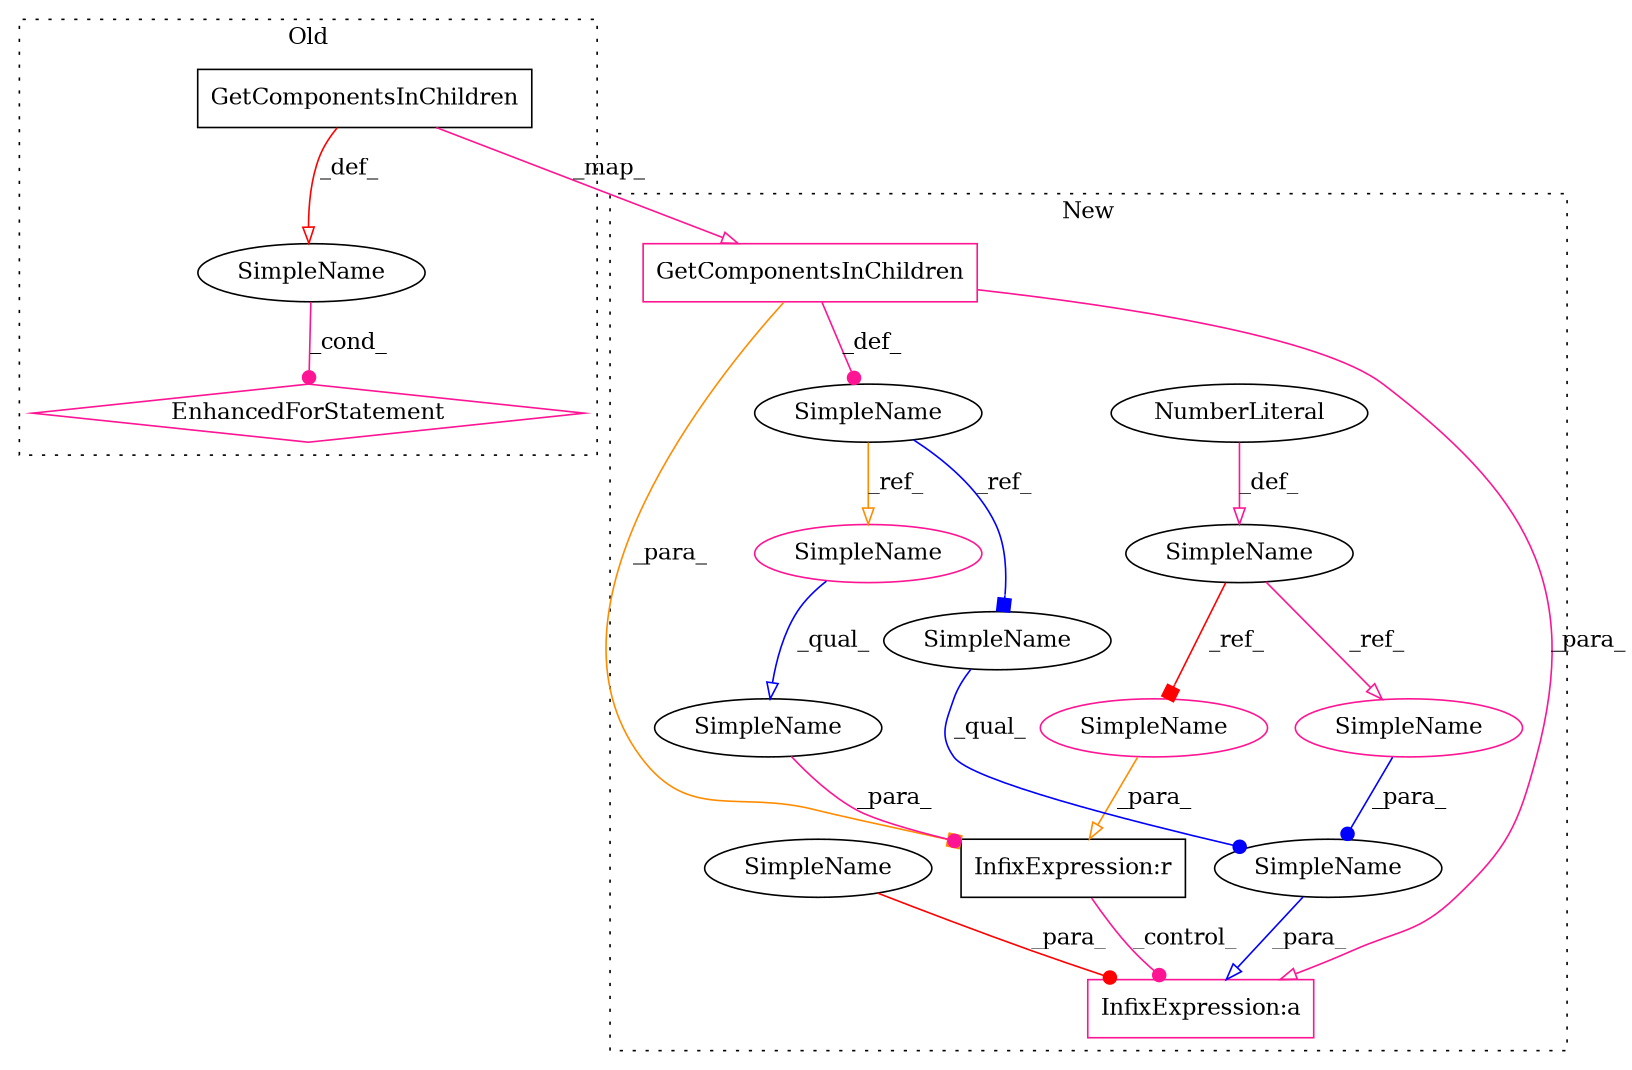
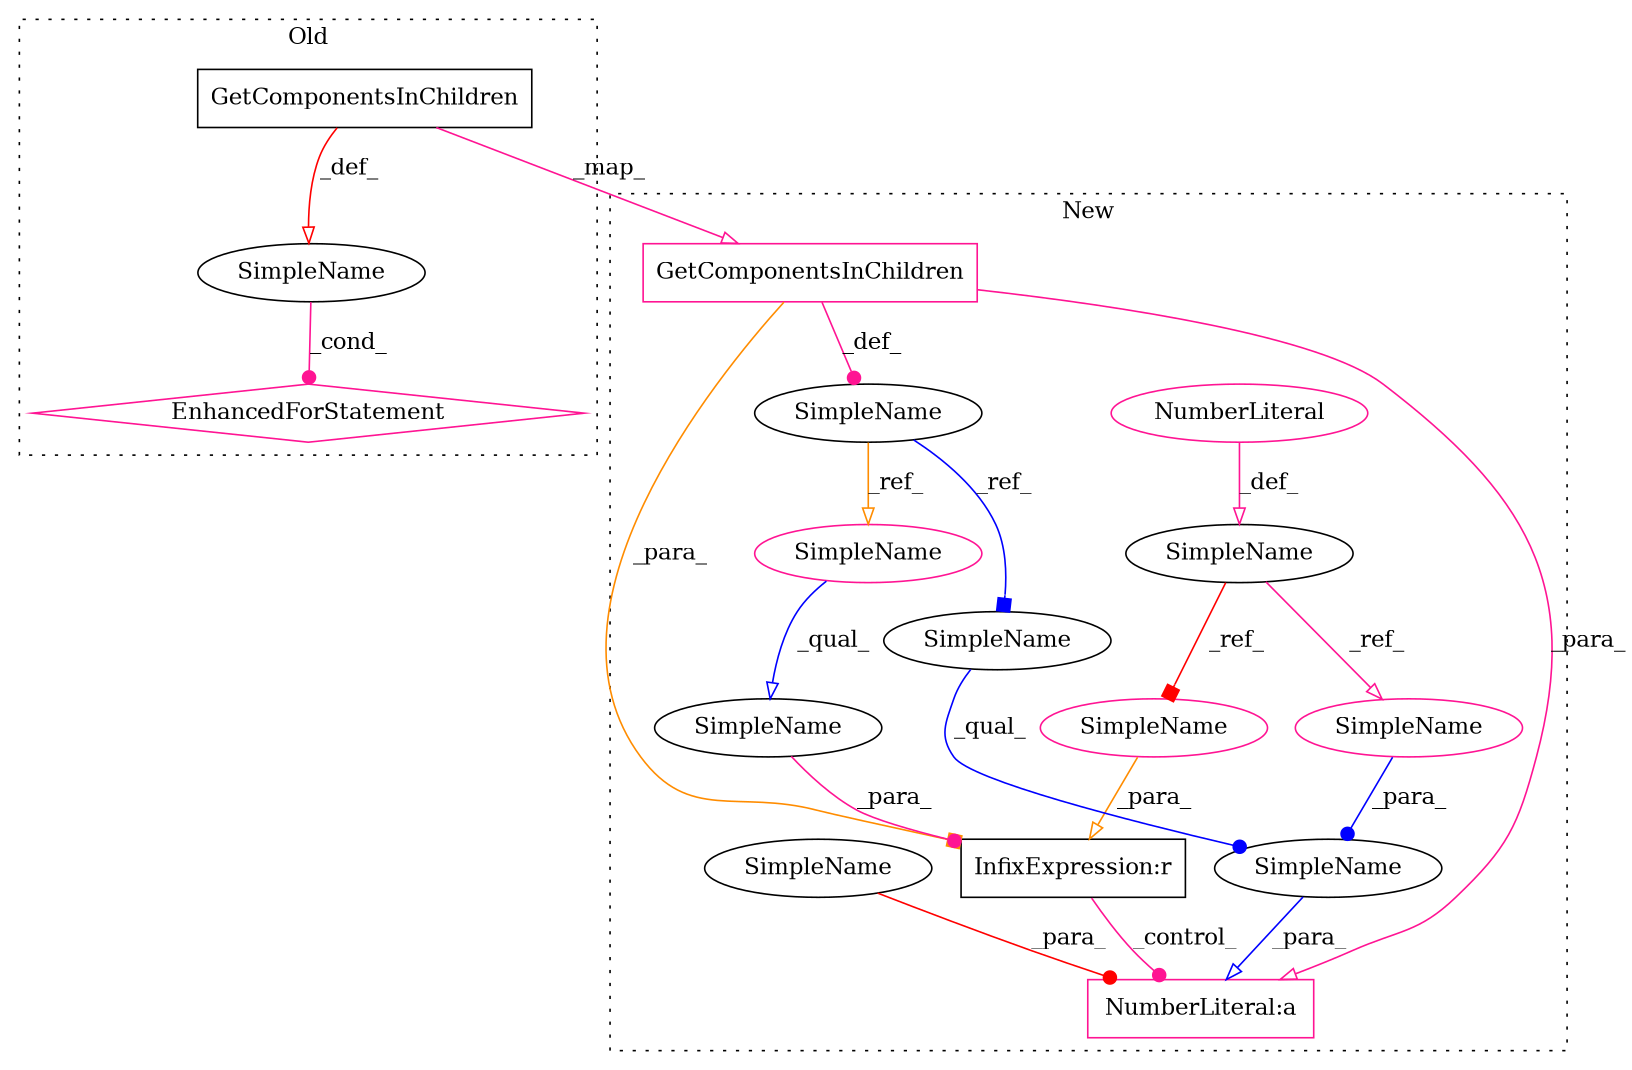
(1239, 413) -> (1239, 413)
(1201, 1009) -> (1201, 1009)
